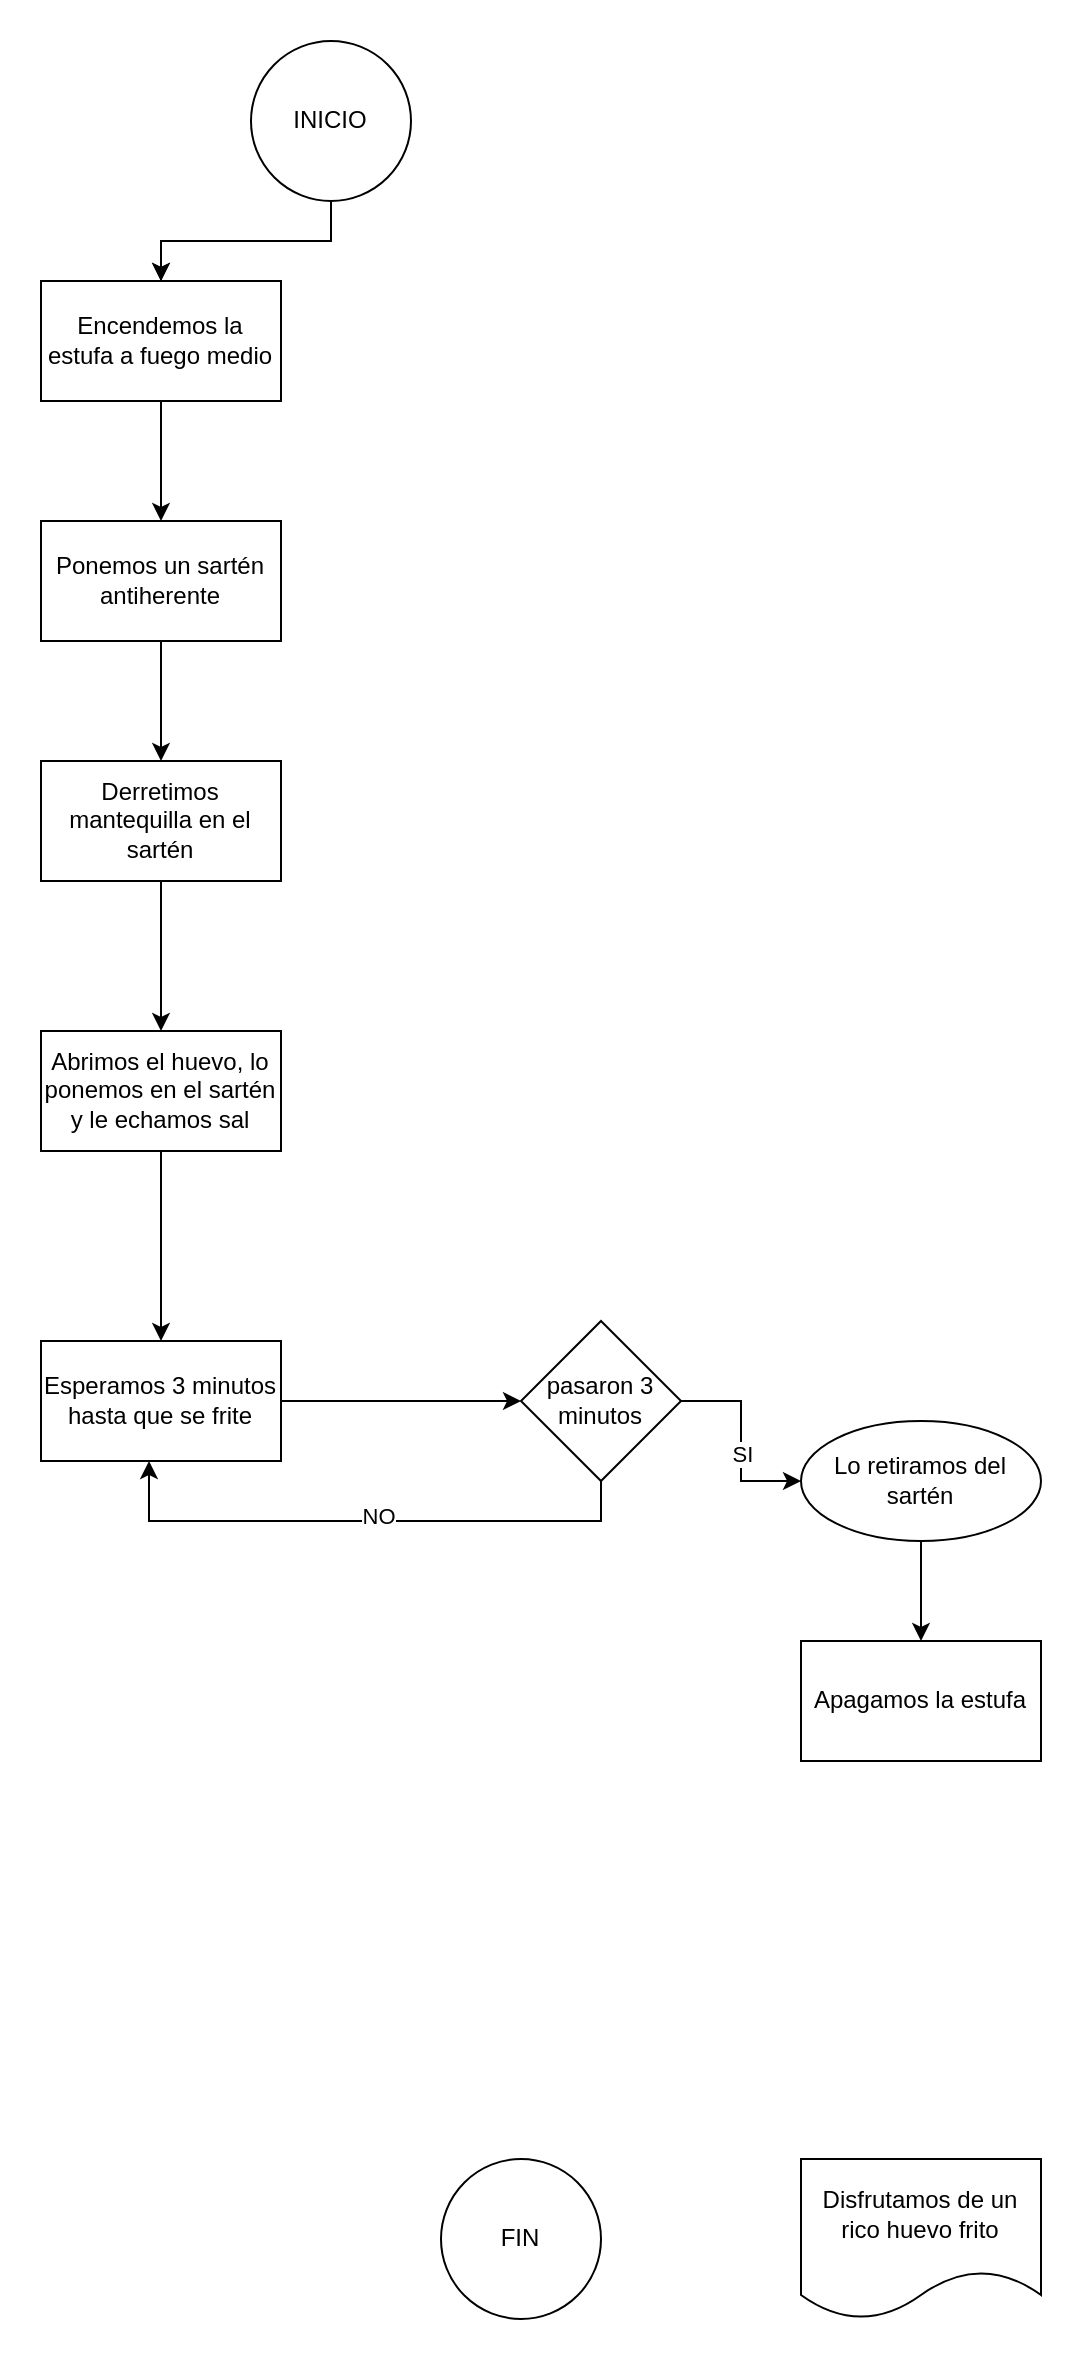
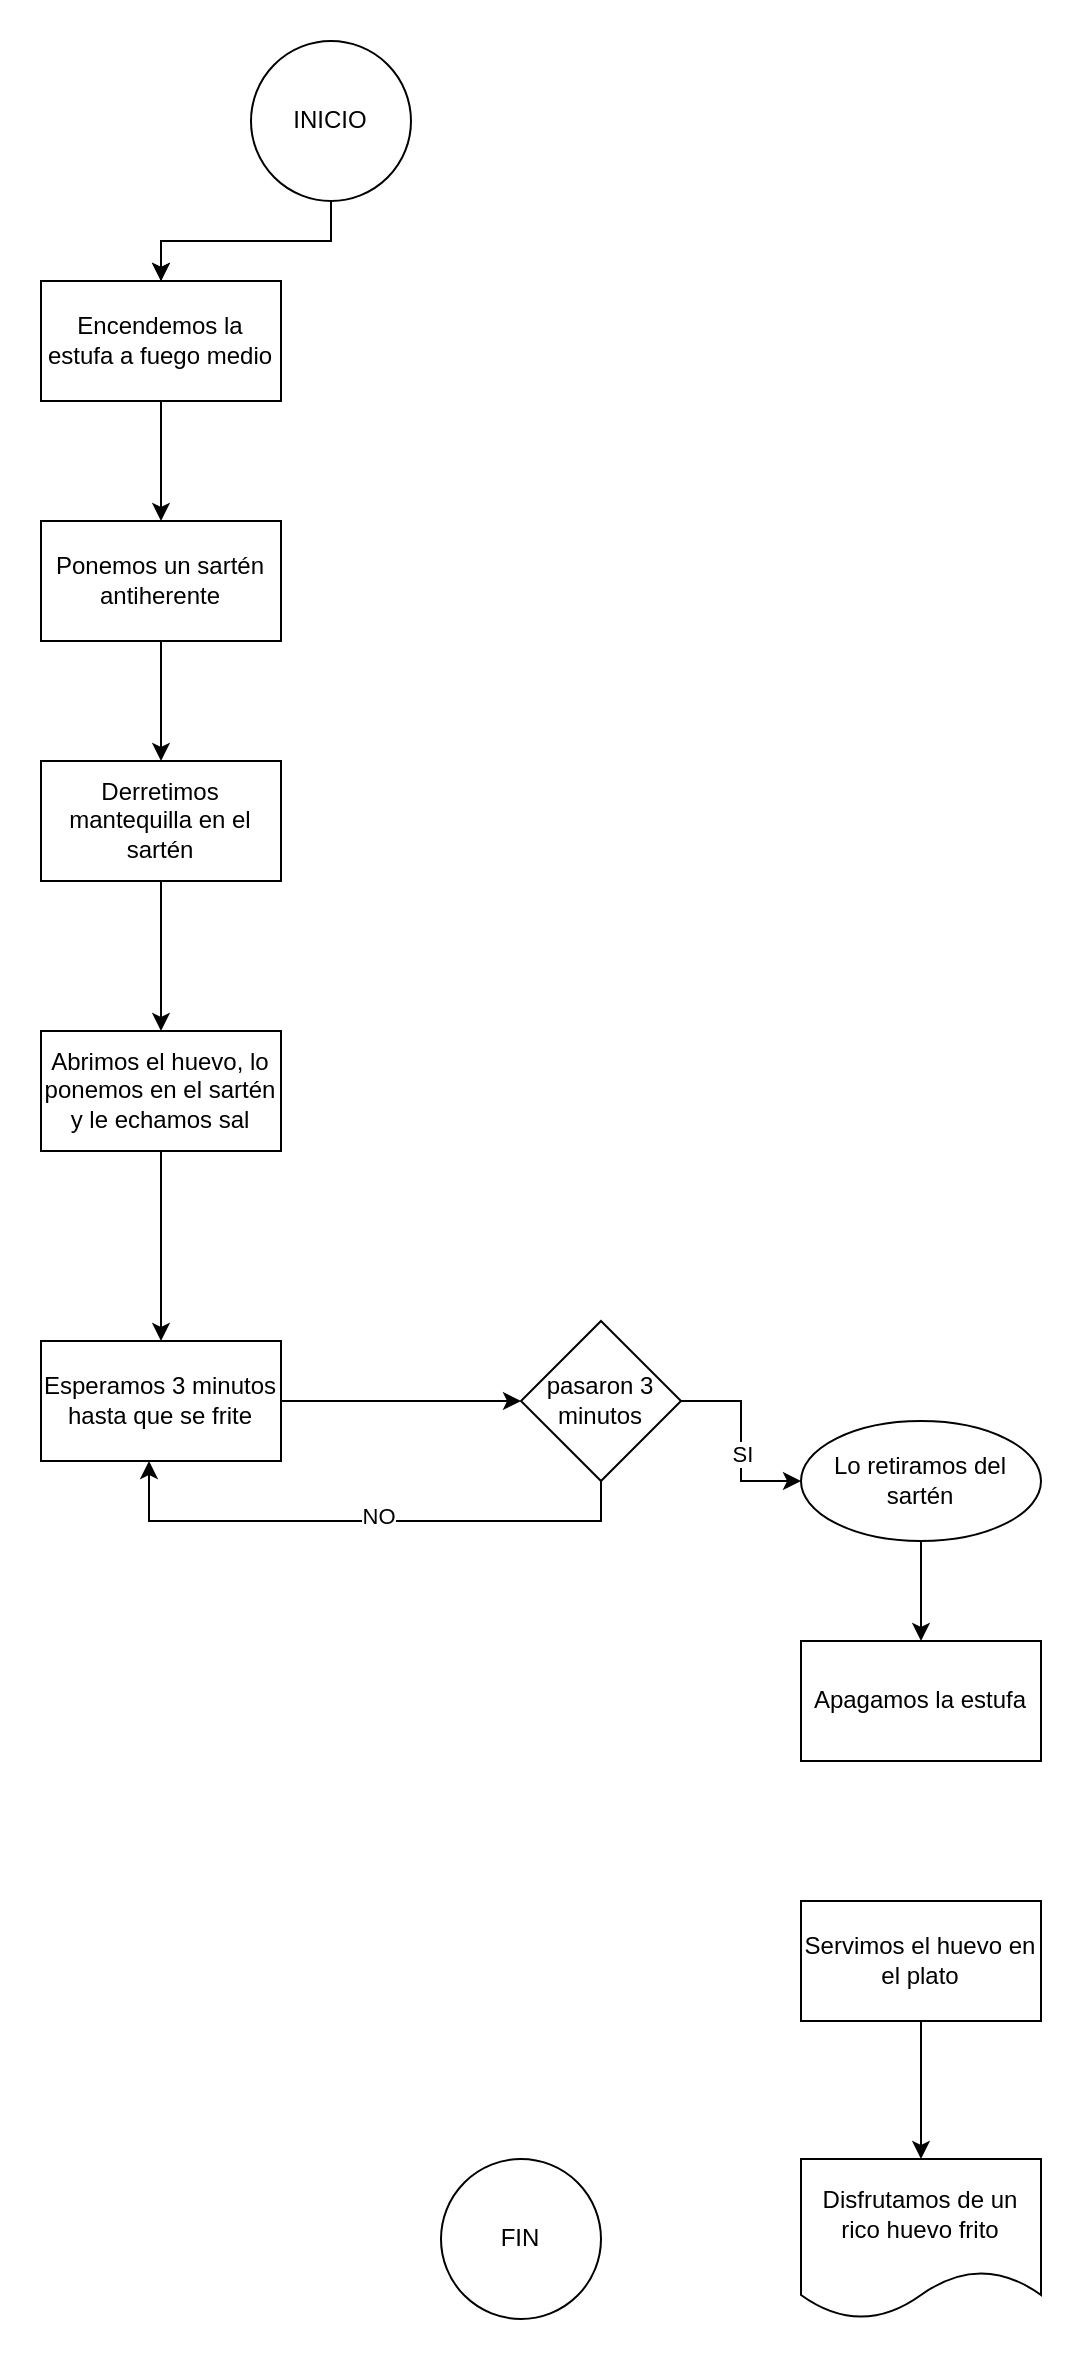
none -> (921, 1961)
none -> (921, 2083)
